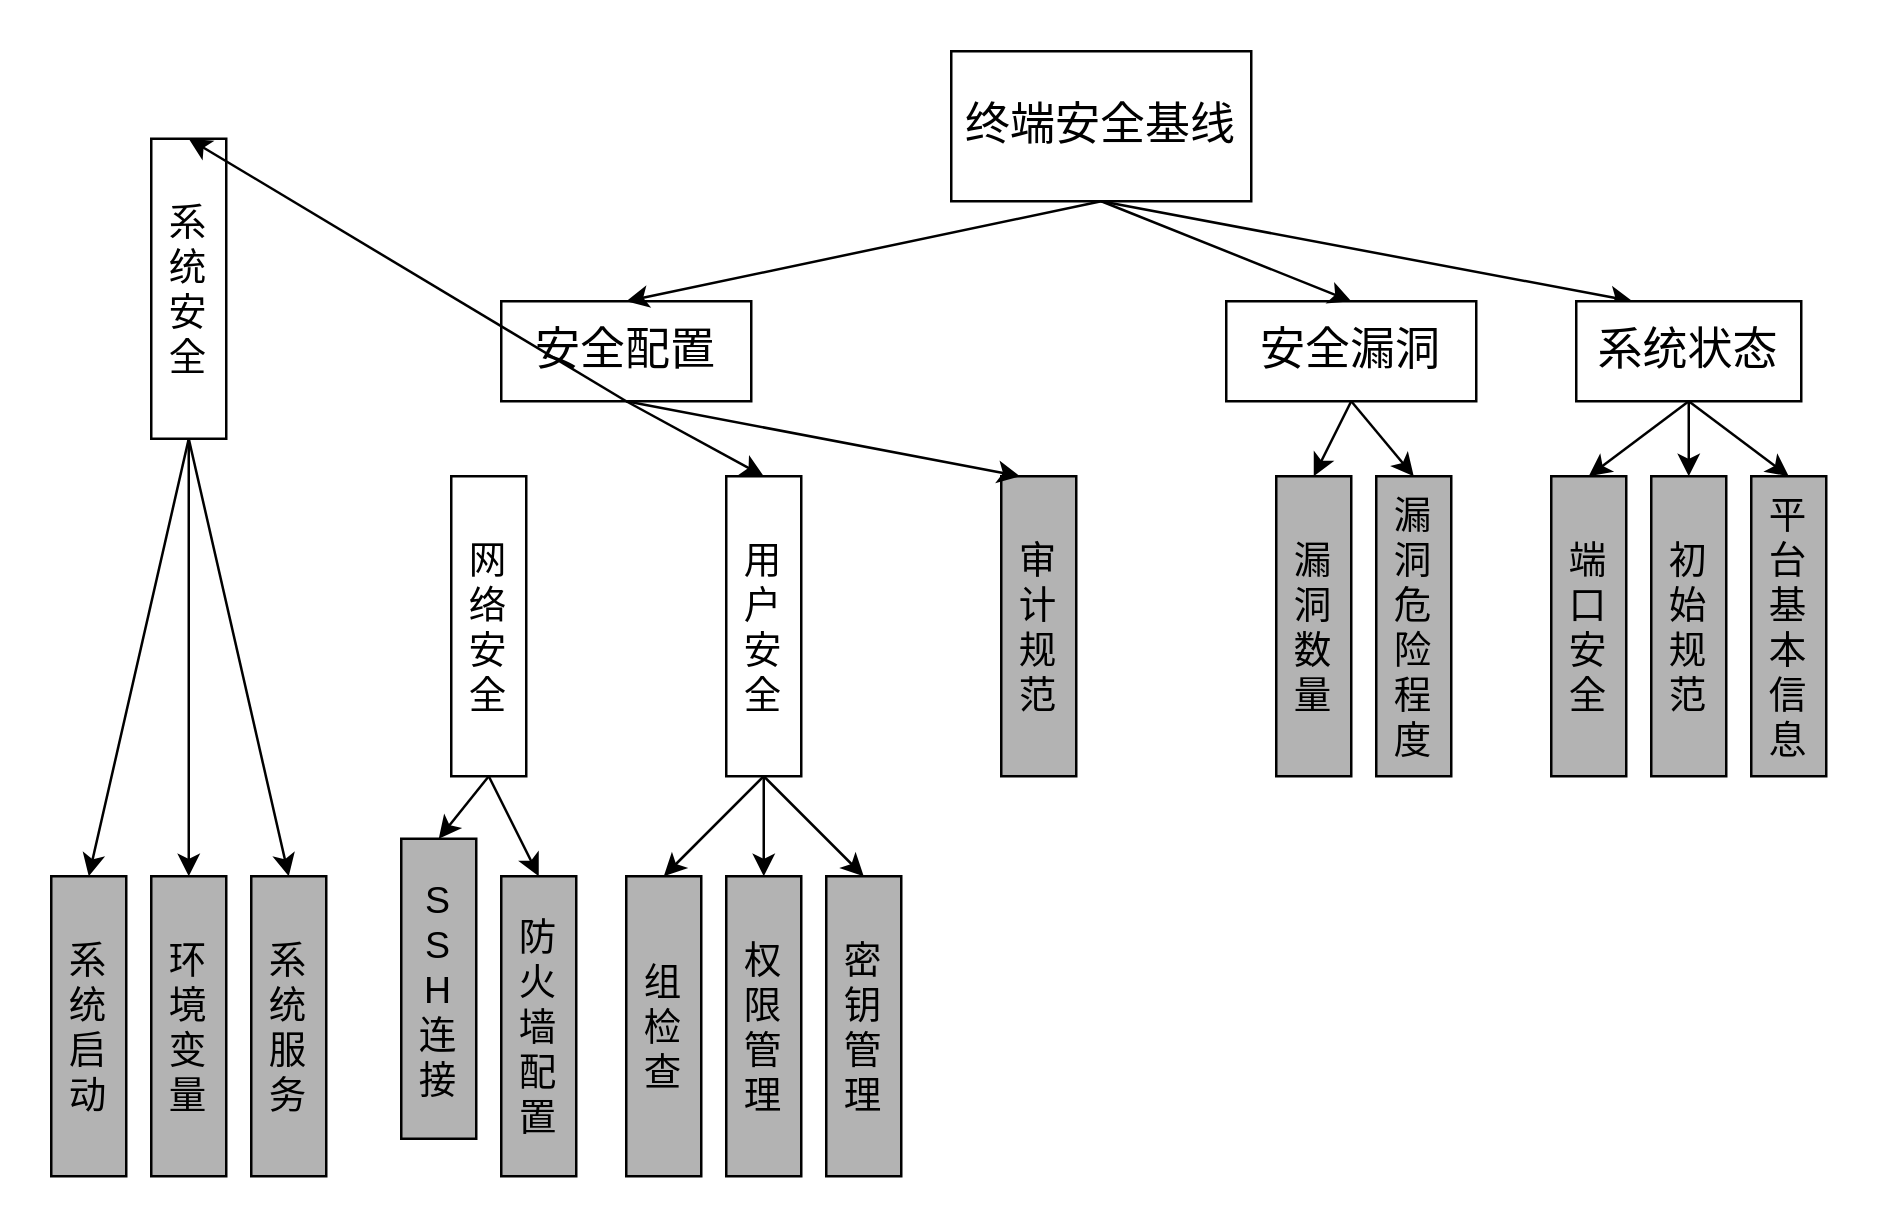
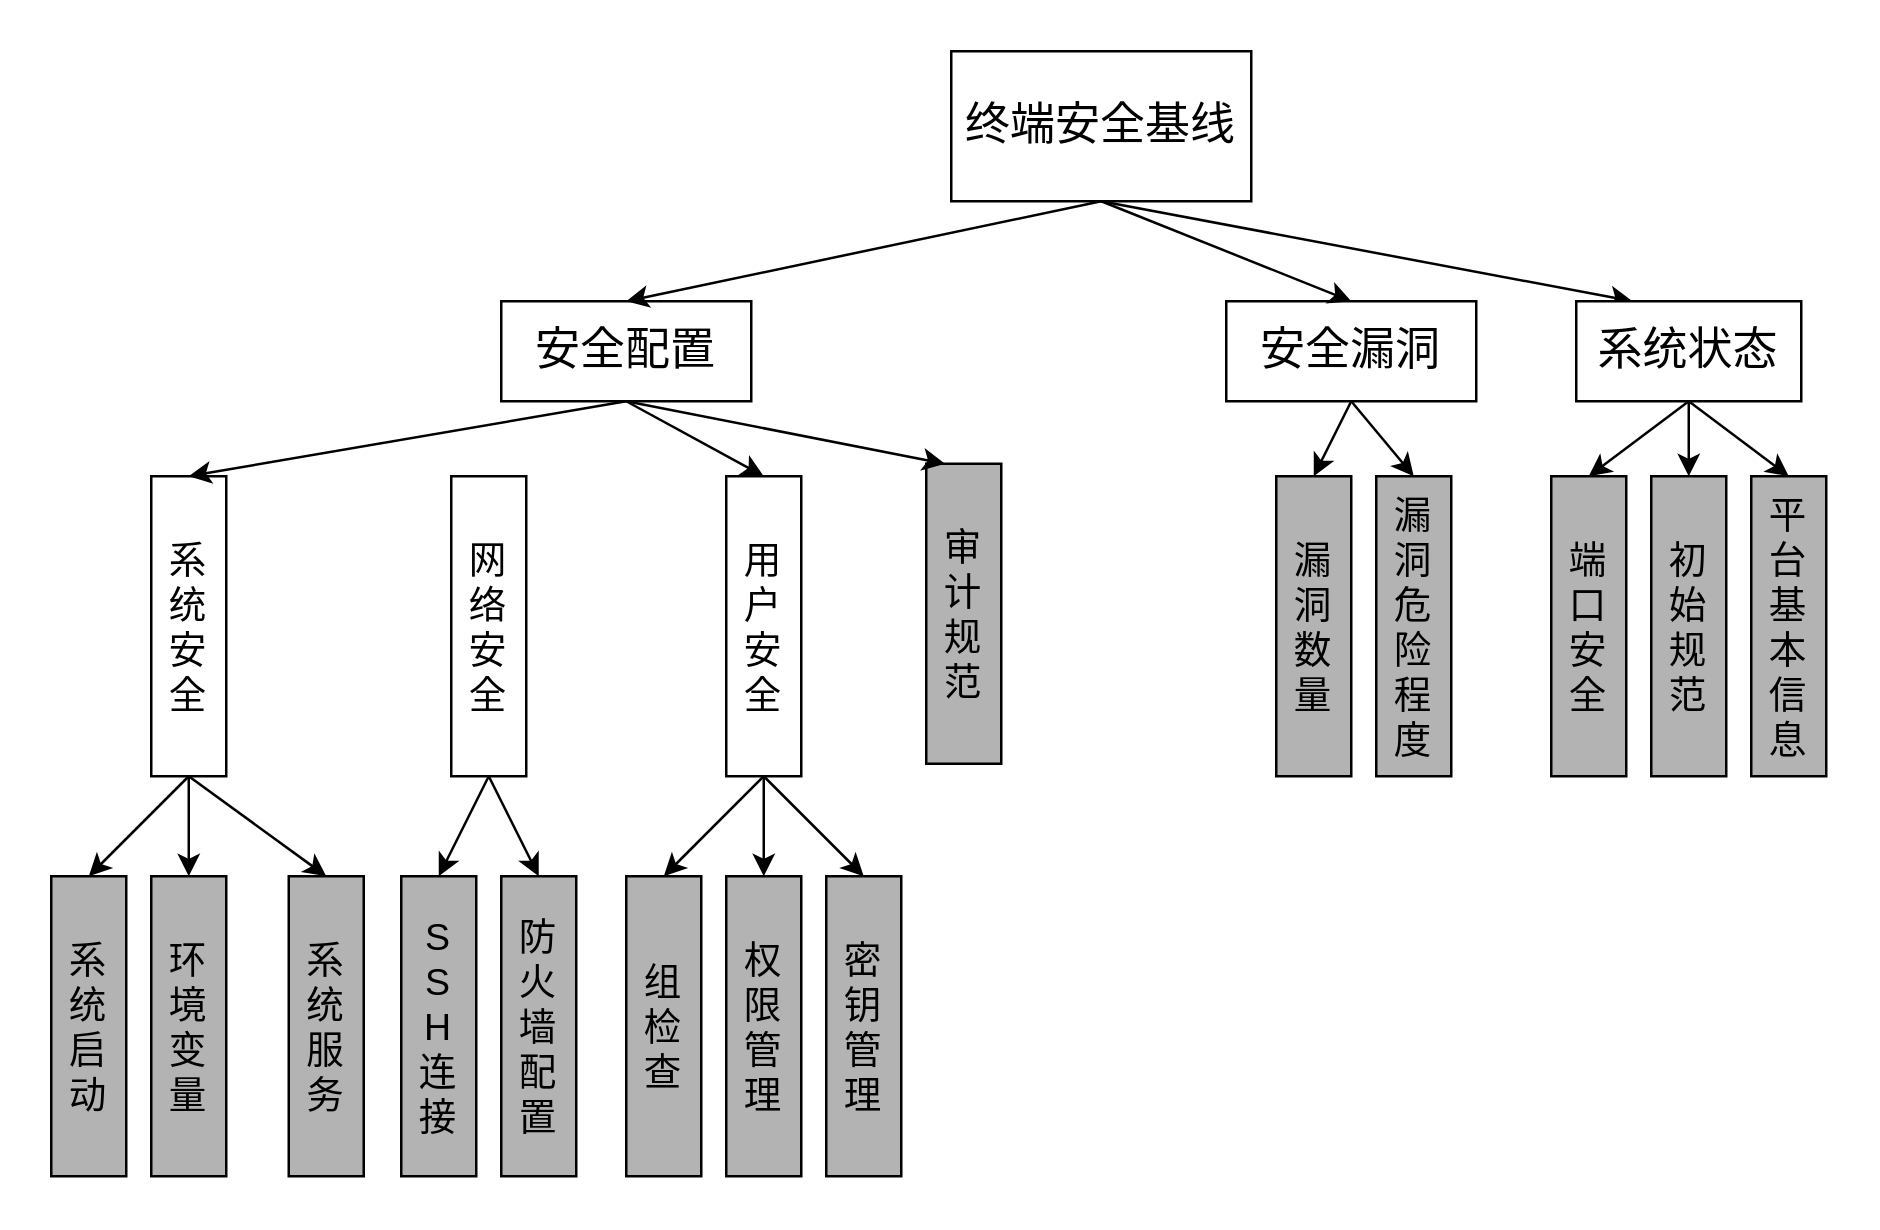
(189, 289) -> (189, 626)
(1039, 626) -> (964, 614)
(439, 989) -> (439, 1026)
(289, 1026) -> (326, 1026)
